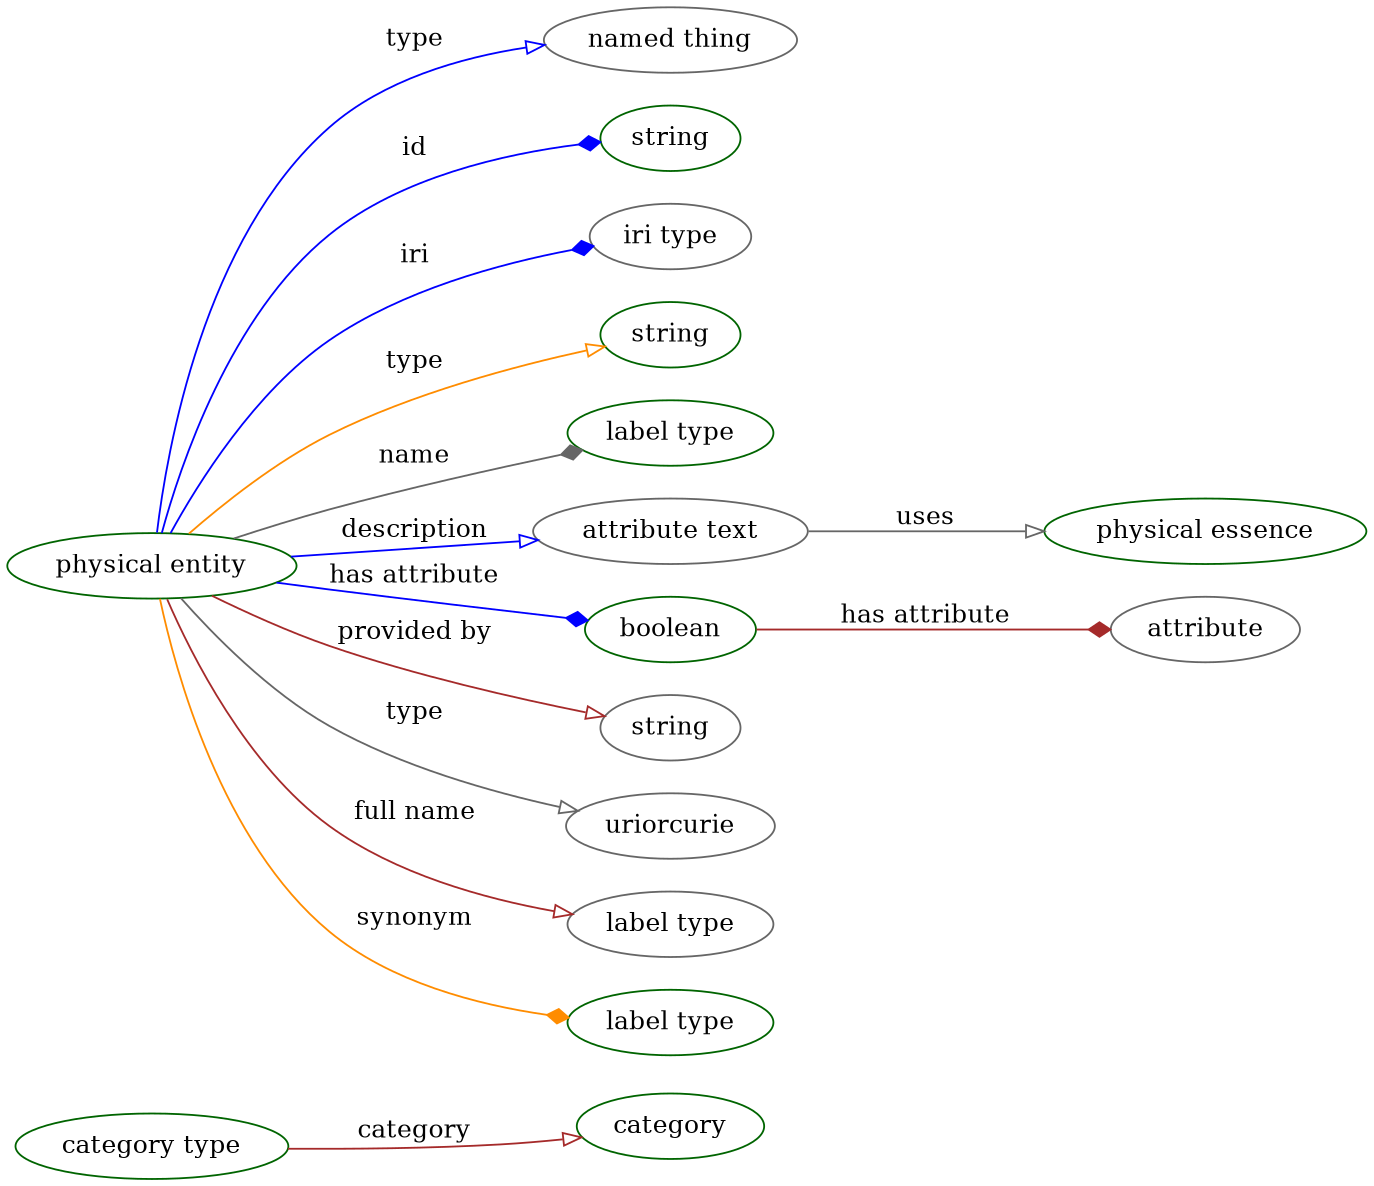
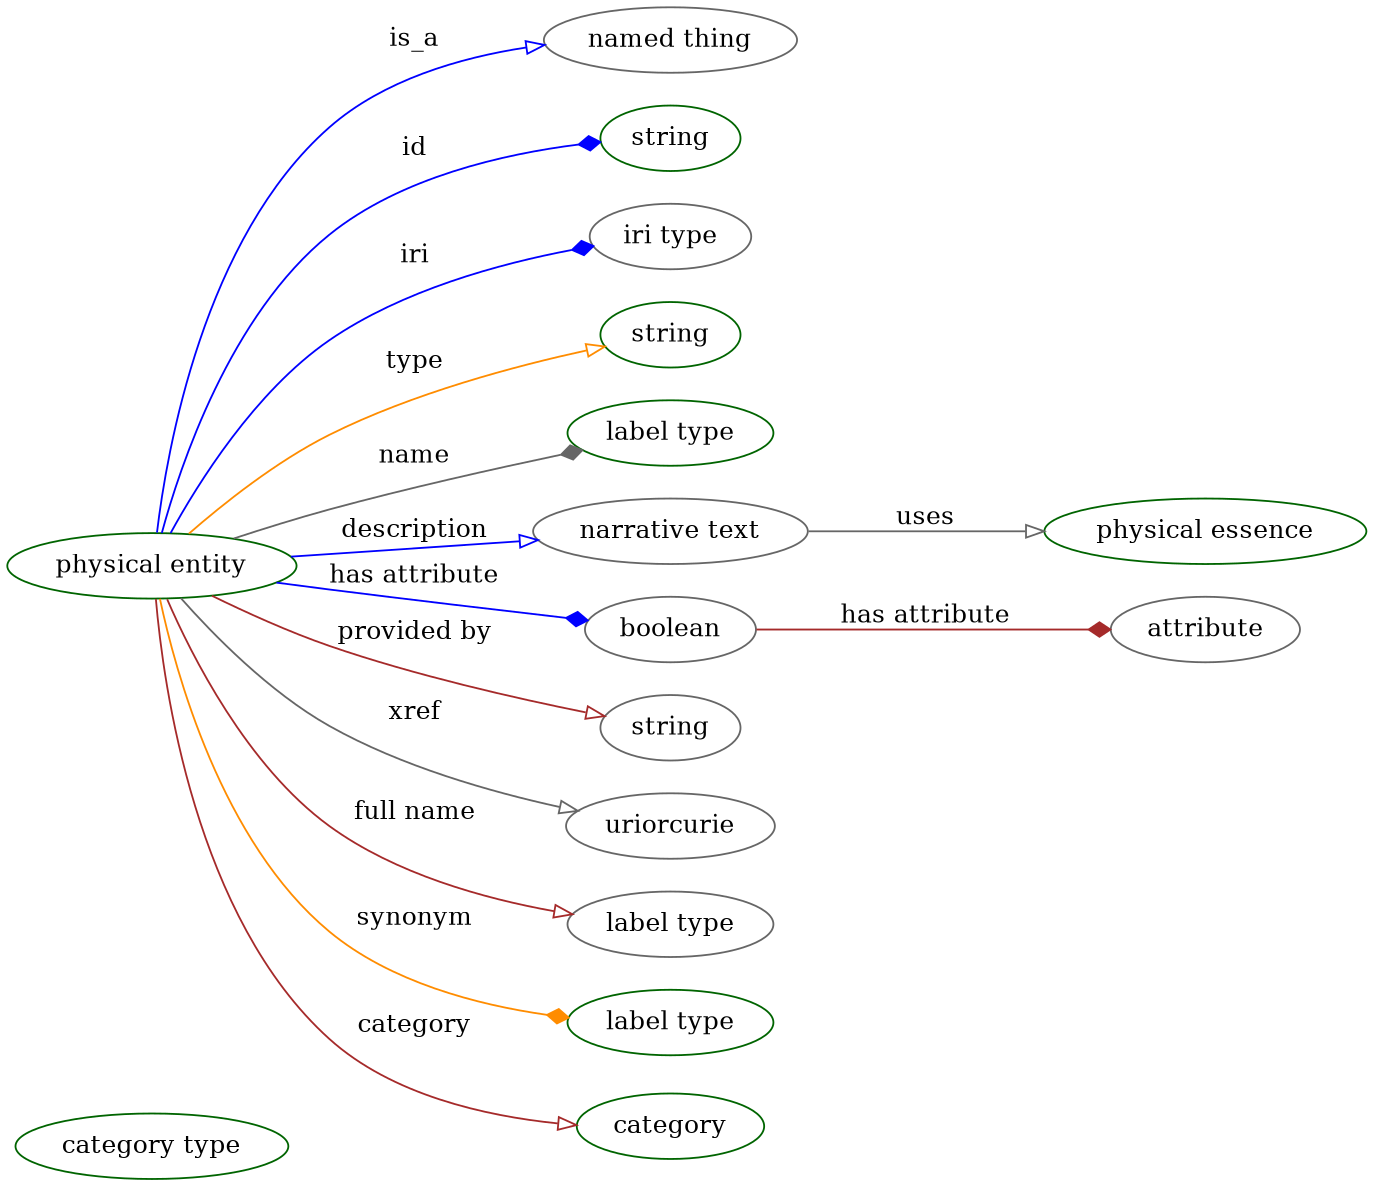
(415, 39) -> (415, 39)
(670, 531) -> (670, 531)
(670, 630) -> (670, 630)
(415, 712) -> (415, 712)
(425, 1147) -> (257, 947)
